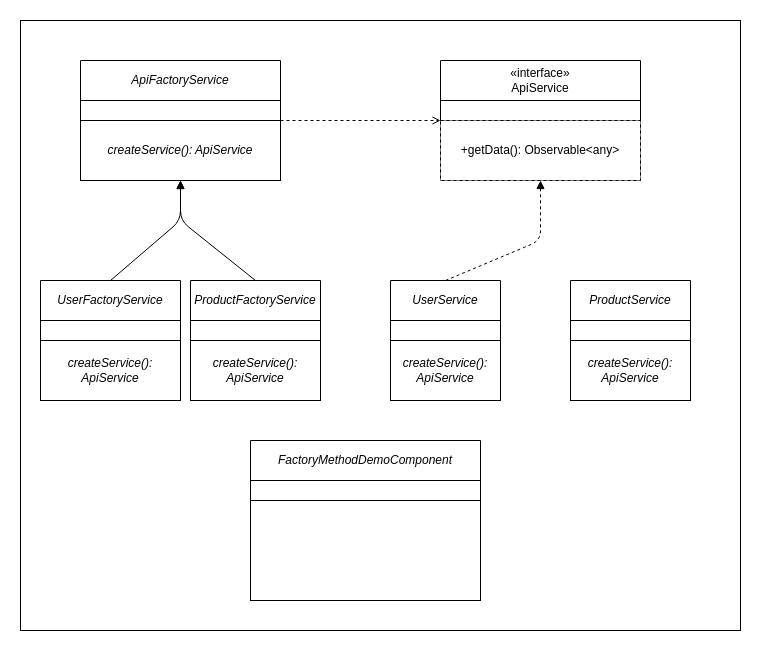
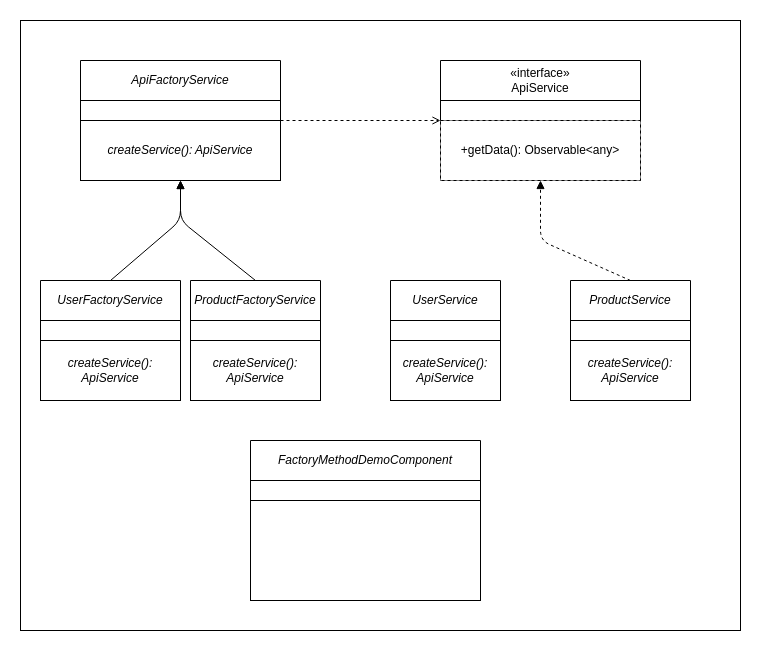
(491, 261) -> none
none -> (587, 261)
